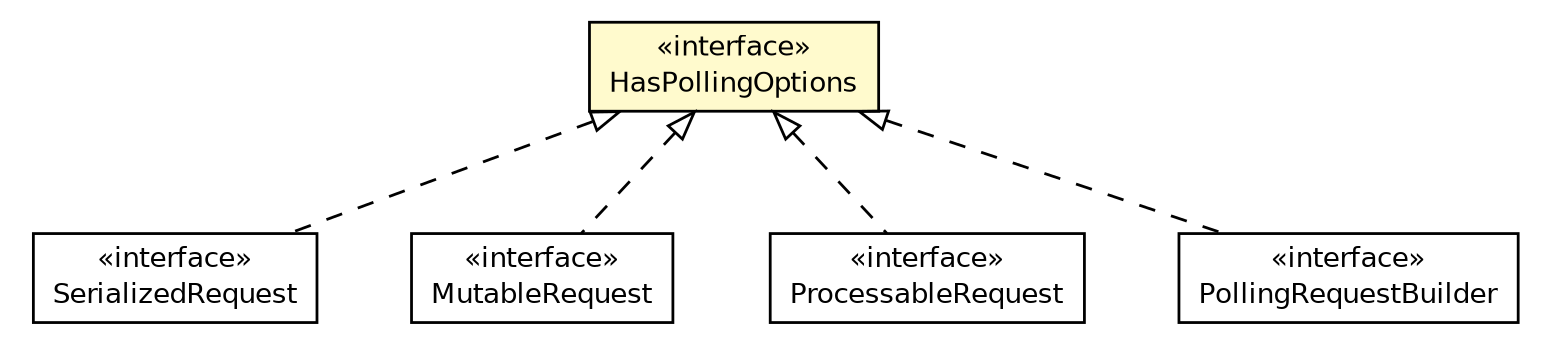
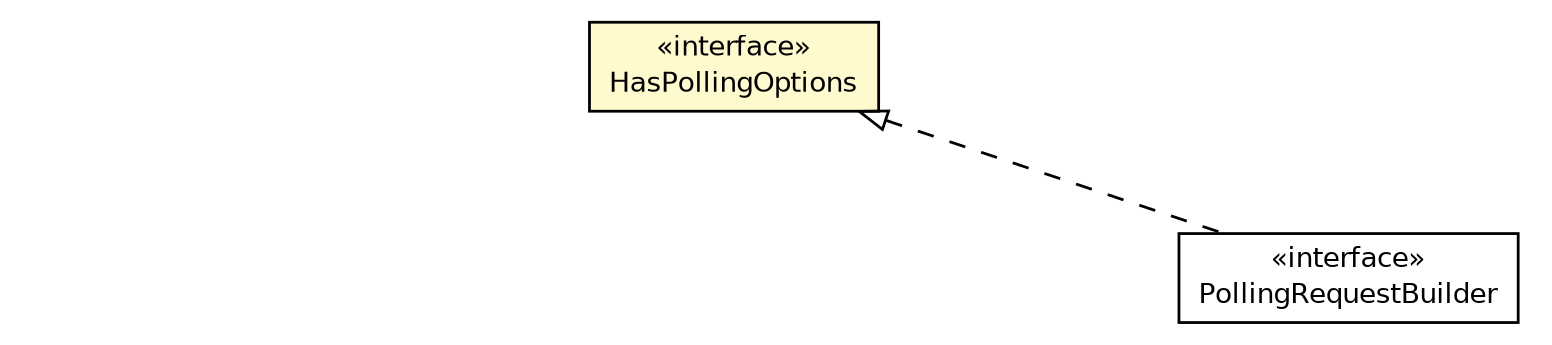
(175, 278) -> none
(542, 278) -> none
(926, 278) -> none
